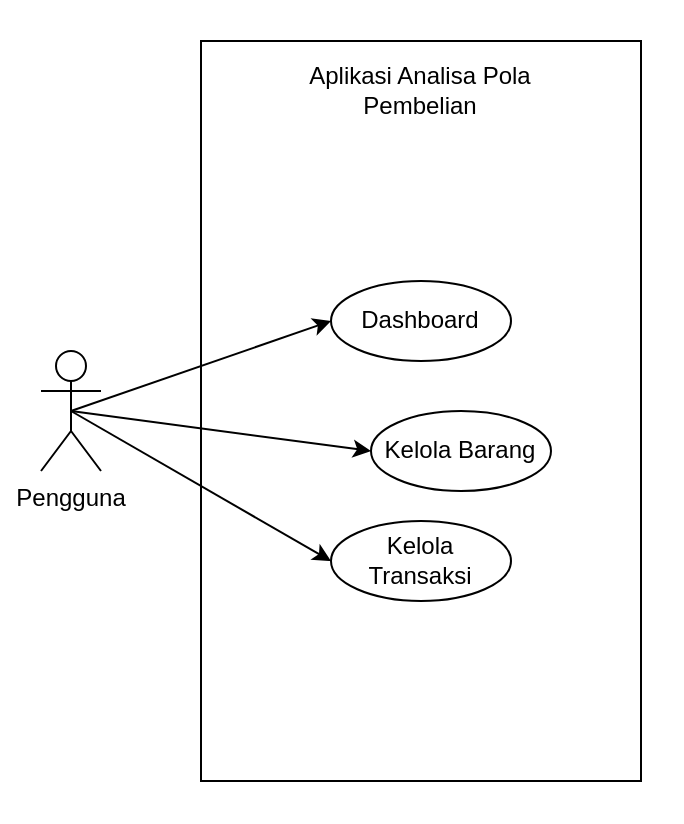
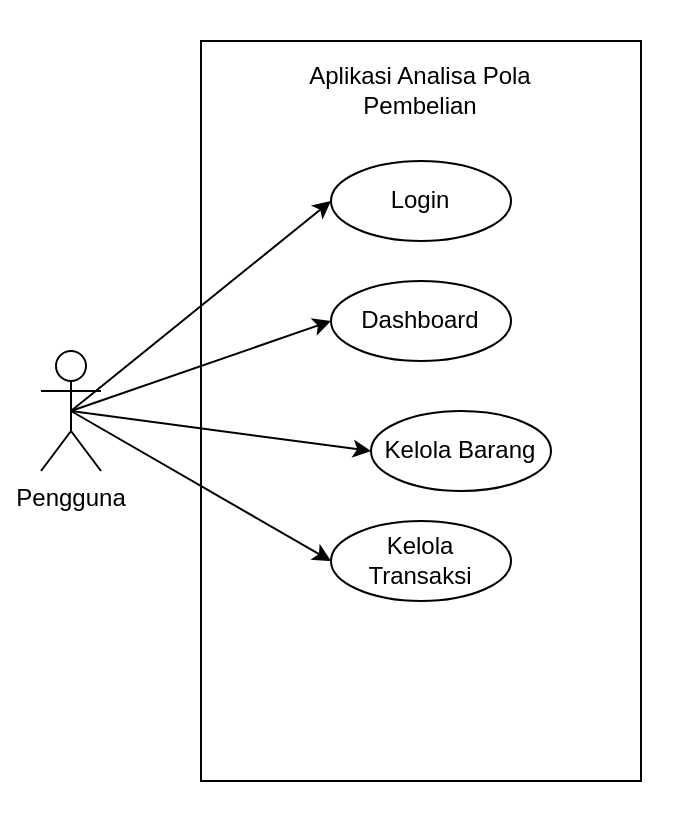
none -> (421, 201)
none -> (210, 299)
